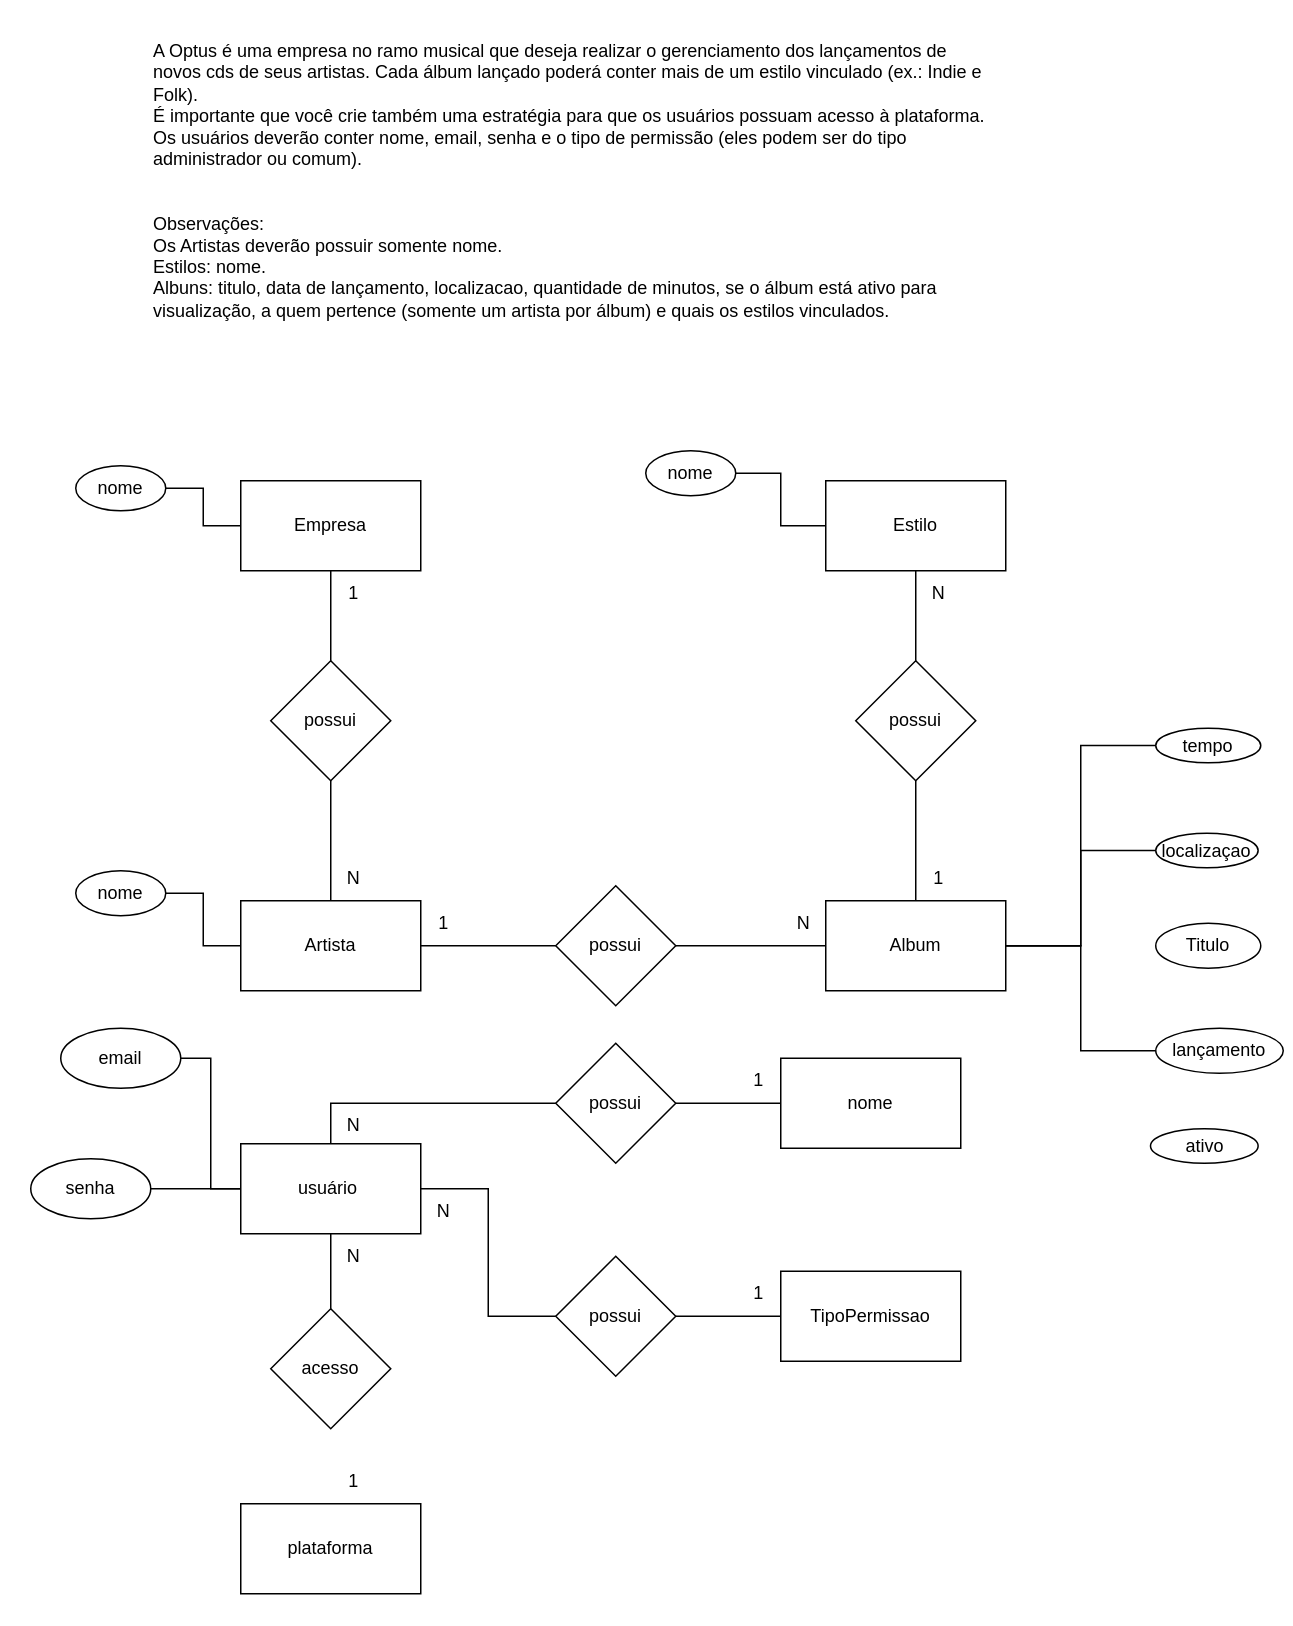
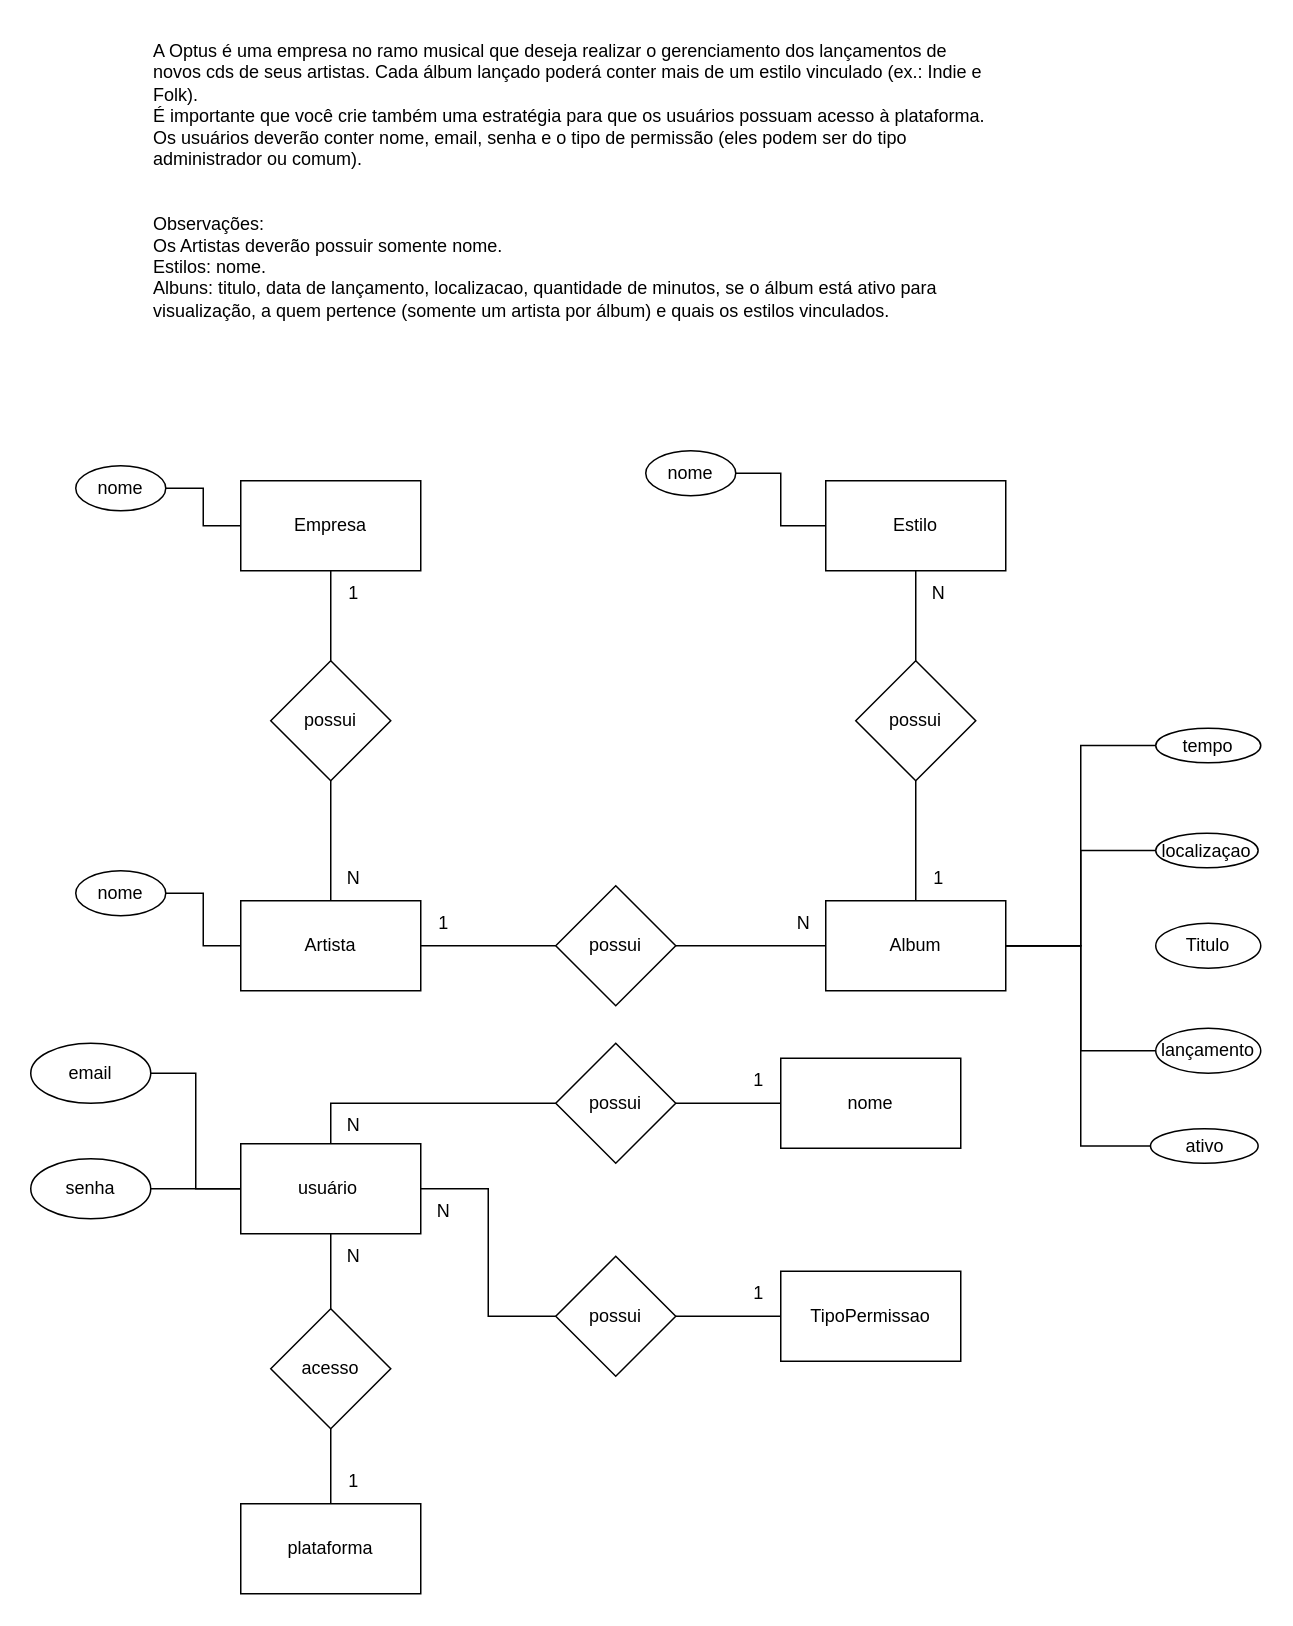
(1220, 1051) -> (1208, 1051)
(121, 1058) -> (91, 1073)
none -> (1081, 1134)
none -> (331, 1466)
